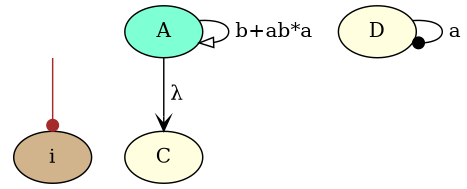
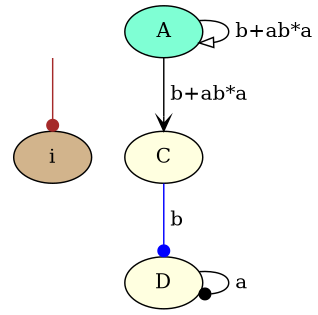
(174, 95) -> (206, 95)
none -> (164, 214)
